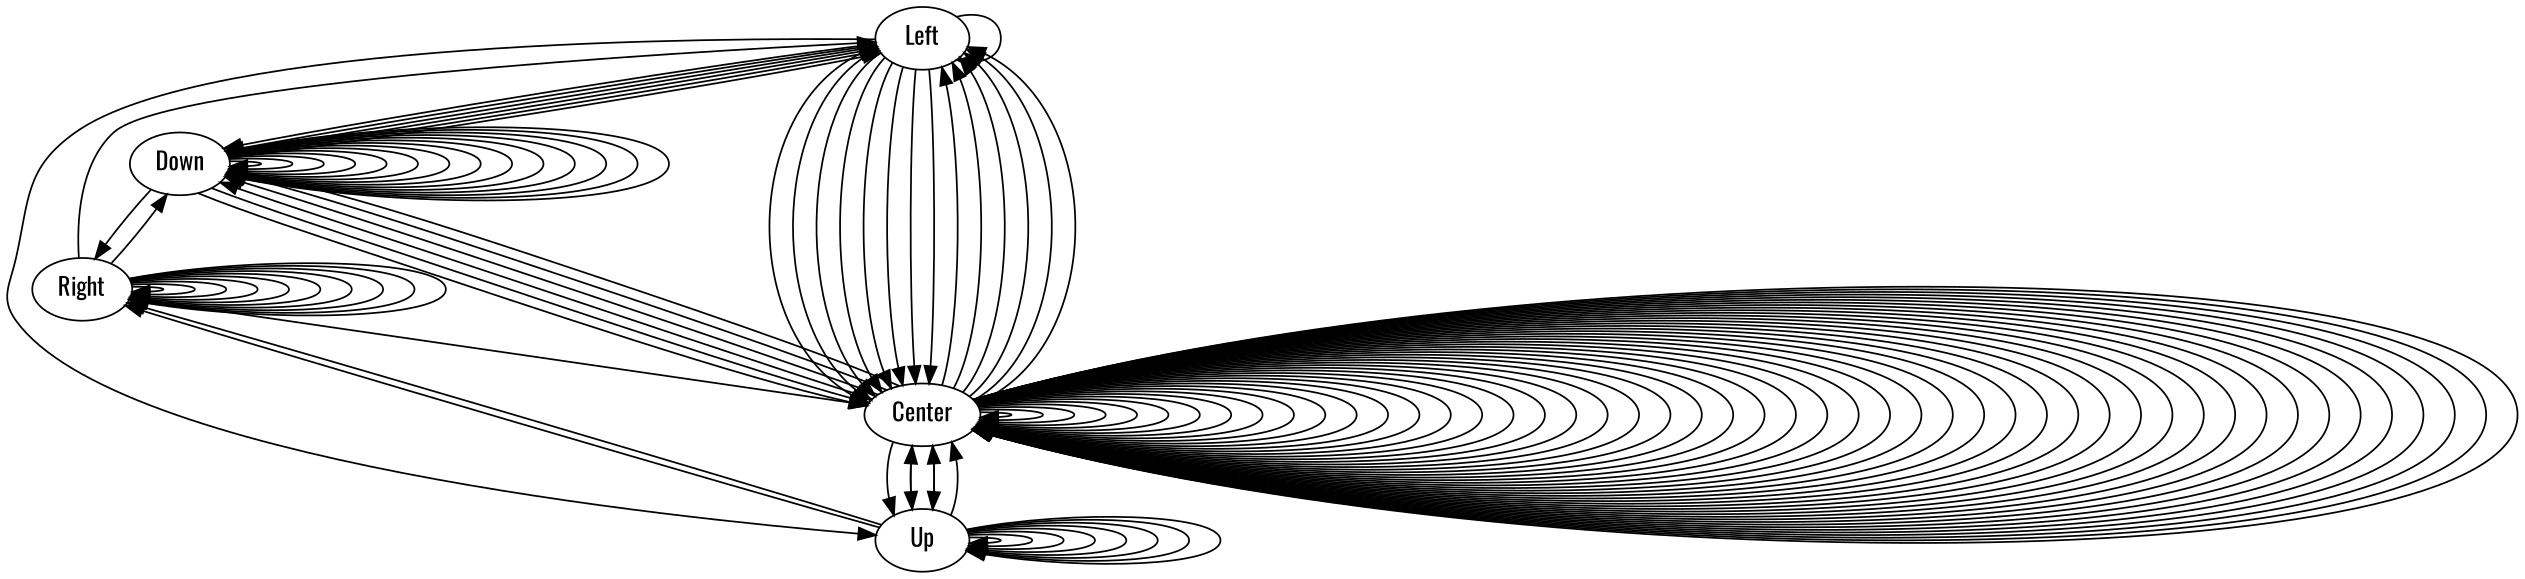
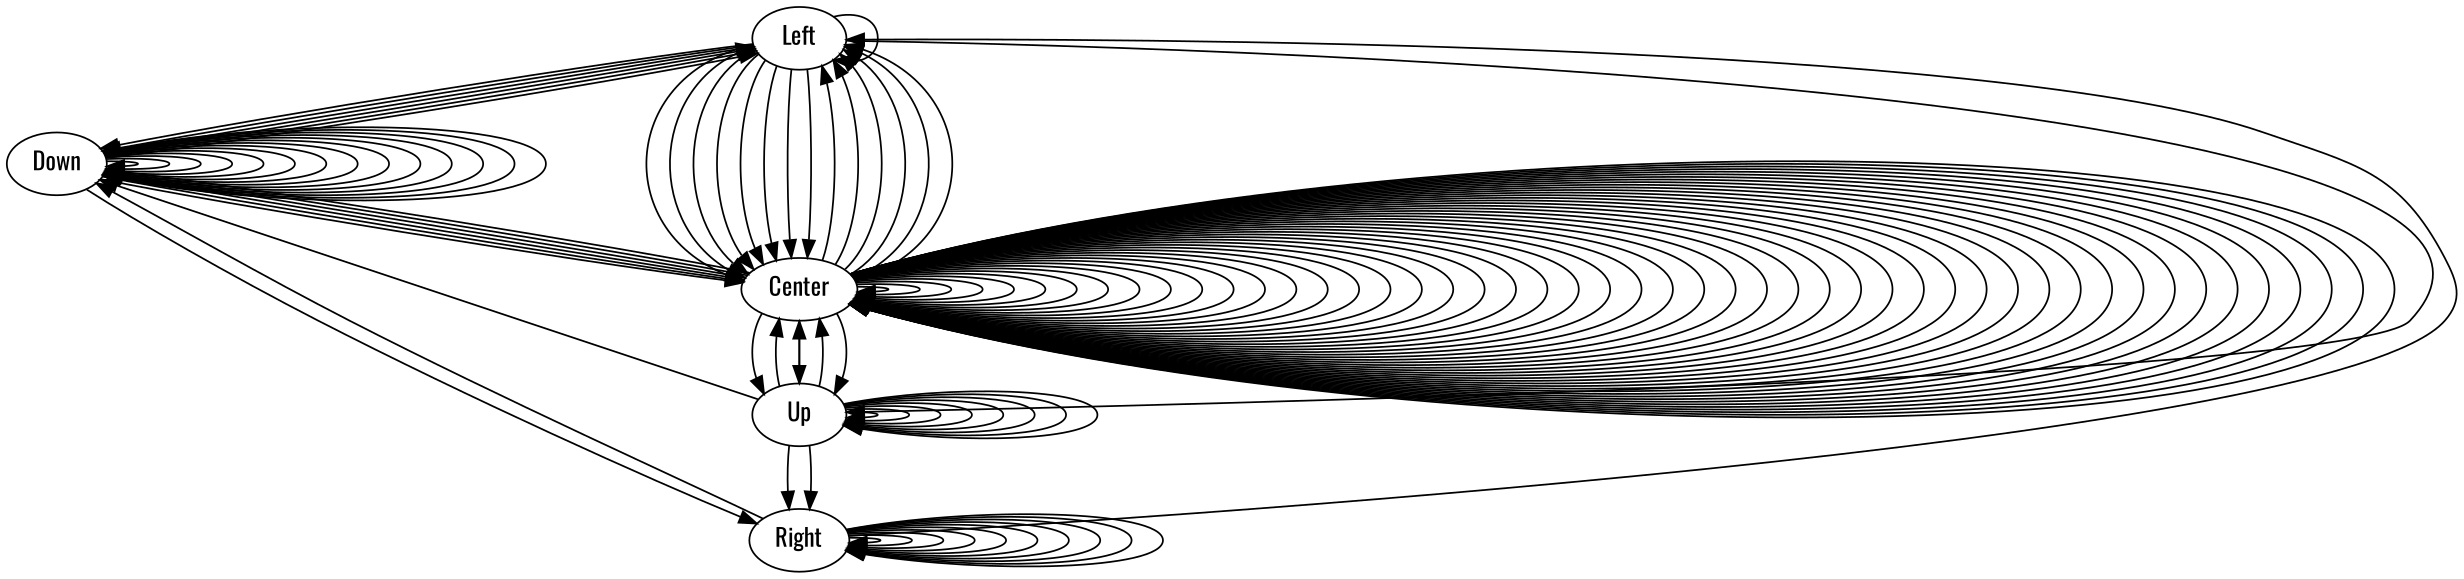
none -> (437, 292)
(490, 350) -> none
